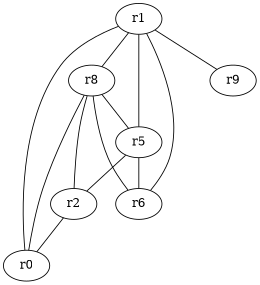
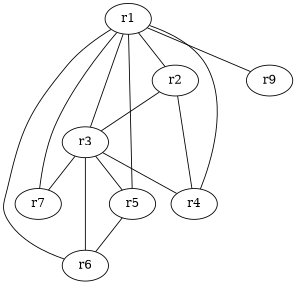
(92, 81) -> (85, 142)
(106, 173) -> (152, 50)
none -> (38, 204)
(27, 266) -> (194, 204)
